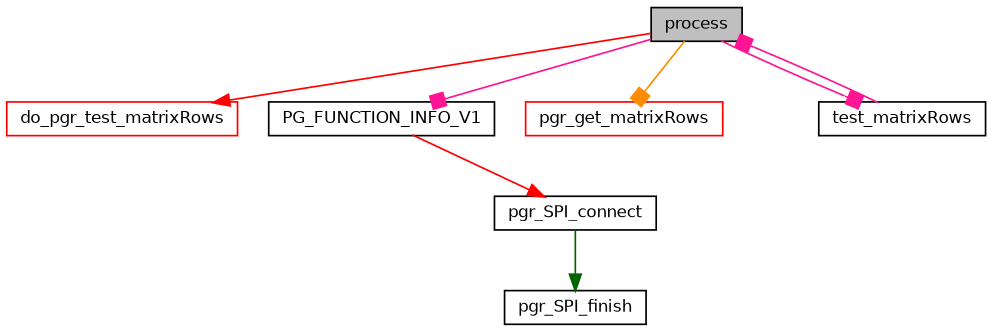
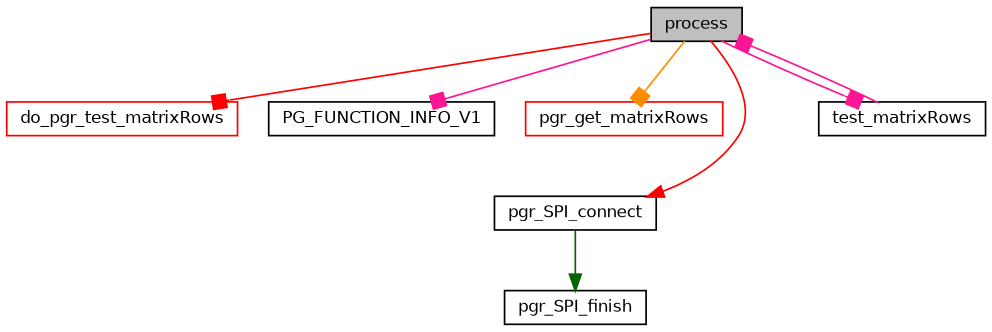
(441, 67) -> (441, 67)
(471, 162) -> (741, 131)
